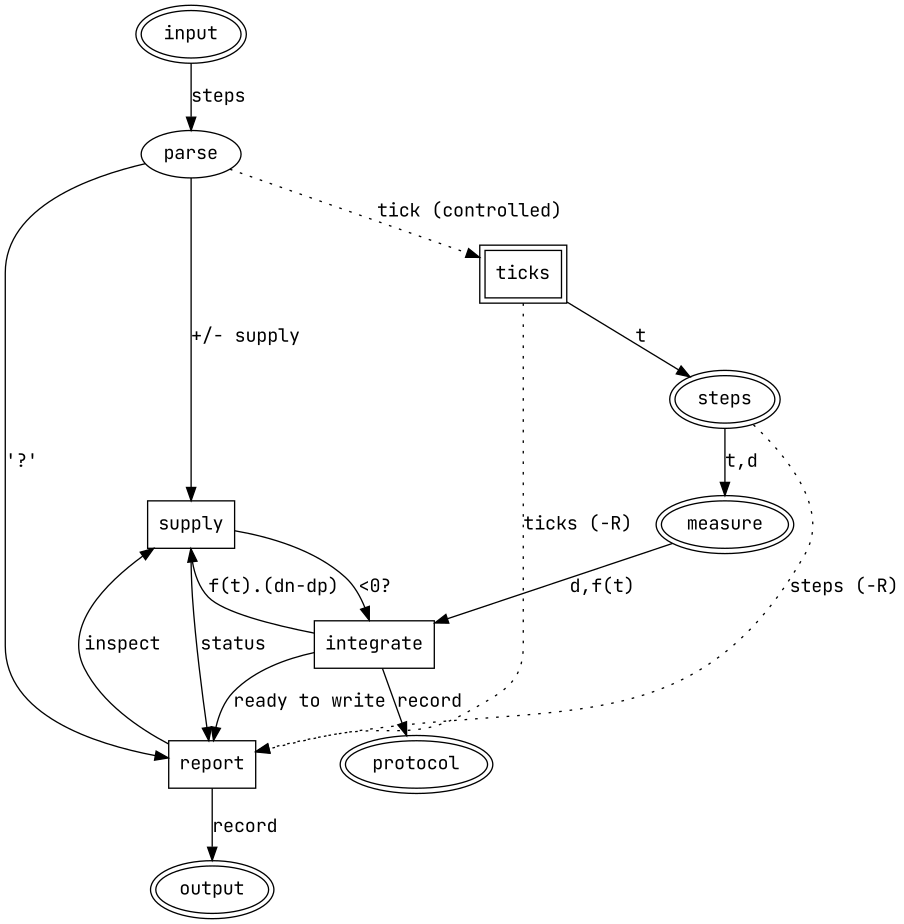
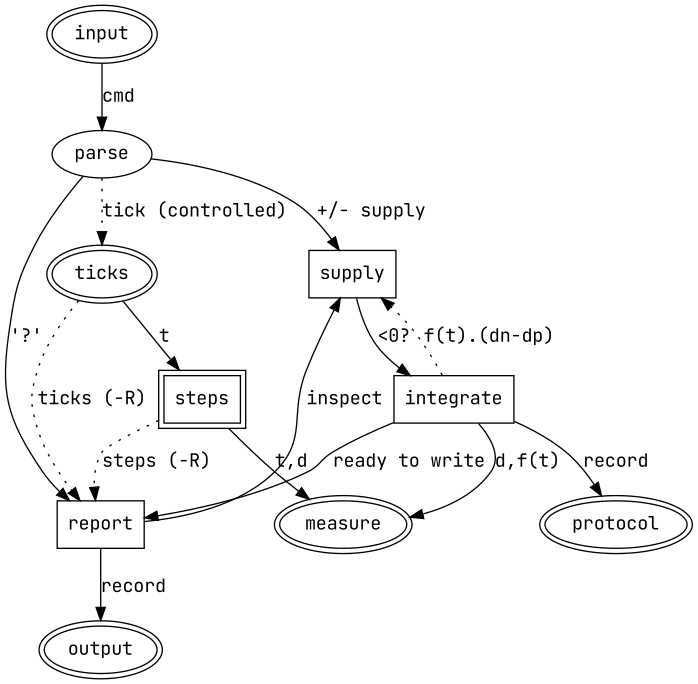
(219, 97) -> (118, 97)
(523, 274) -> (102, 274)
(725, 399) -> (202, 399)
(560, 581) -> (482, 482)
(241, 614) -> (420, 339)
(196, 638) -> none
